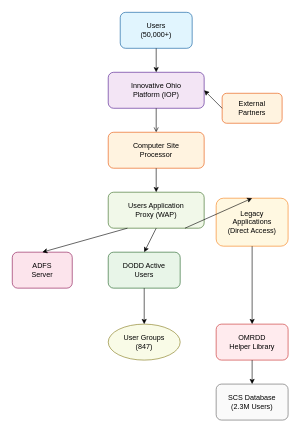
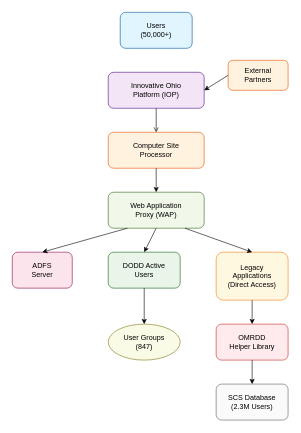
(156, 66) -> none
(252, 108) -> (258, 75)
(156, 210) -> (156, 210)
(252, 222) -> (252, 276)
